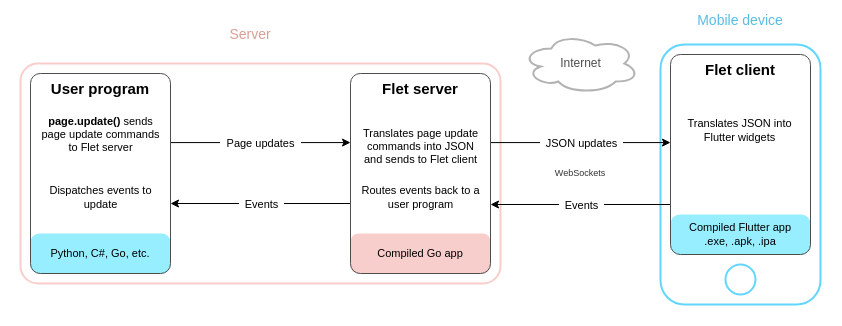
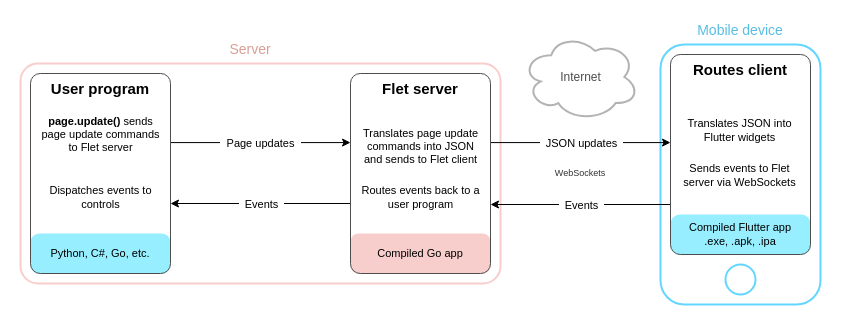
(741, 21) -> (741, 31)
(251, 35) -> (251, 50)
(581, 64) -> (581, 77)
(741, 71) -> (741, 71)
none -> (740, 176)
(101, 198) -> (101, 198)
